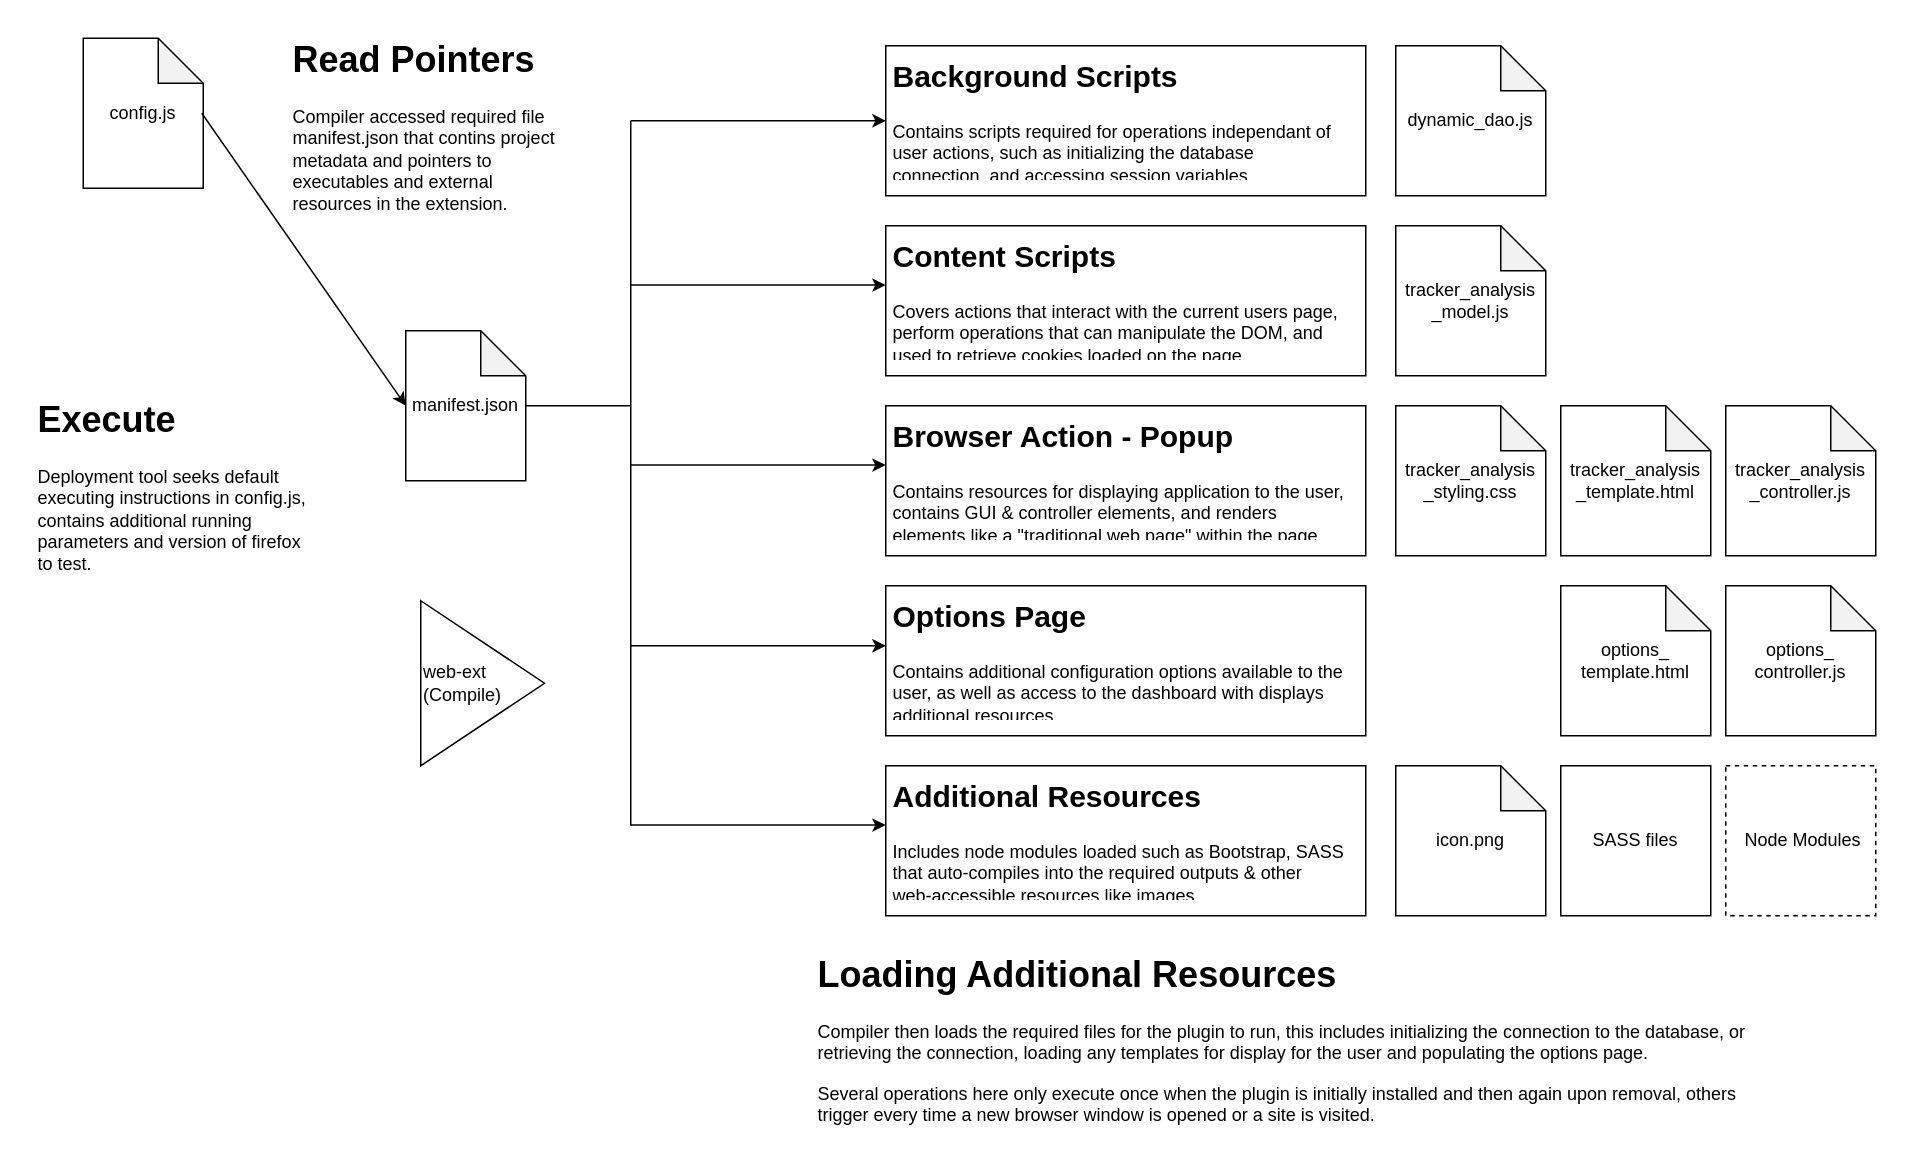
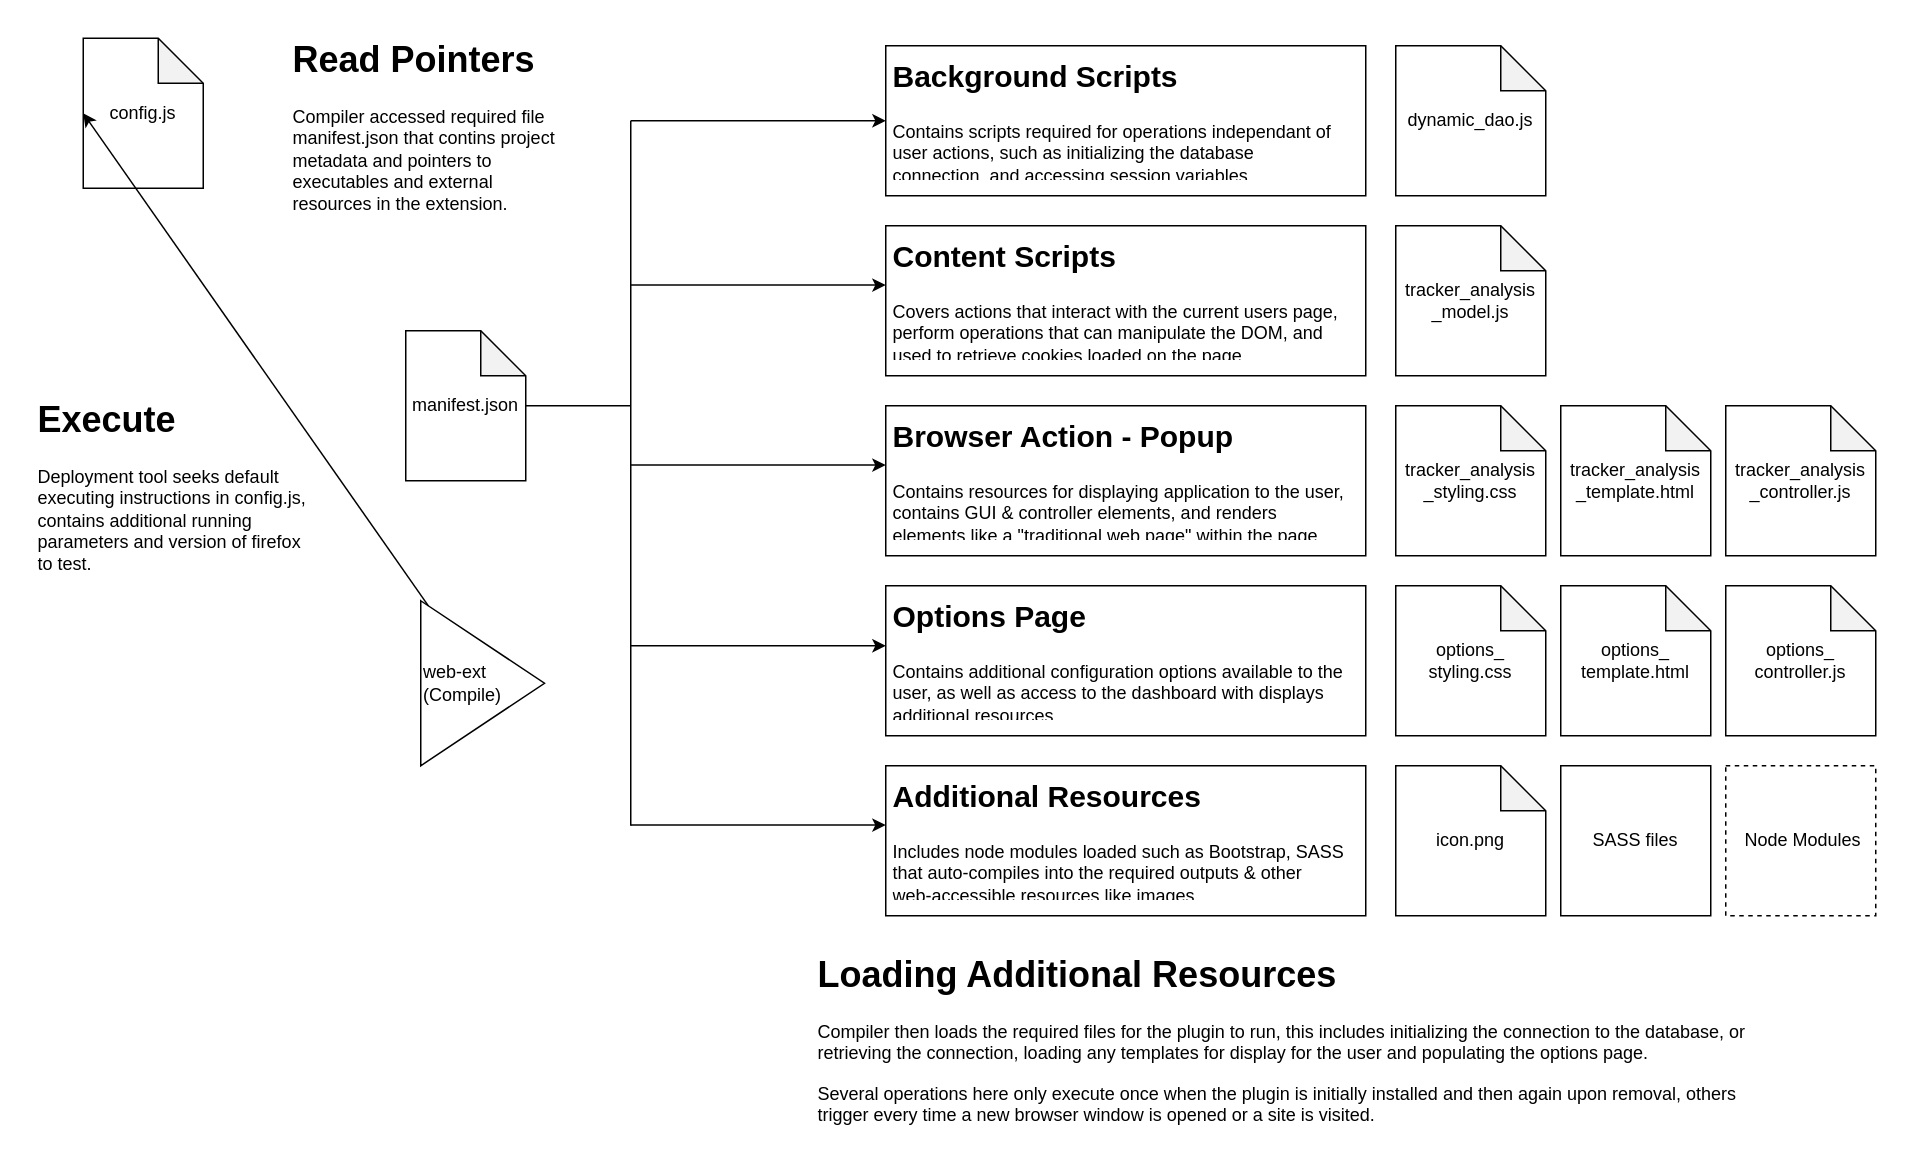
(301, 256) -> none
none -> (258, 363)
none -> (1471, 661)
